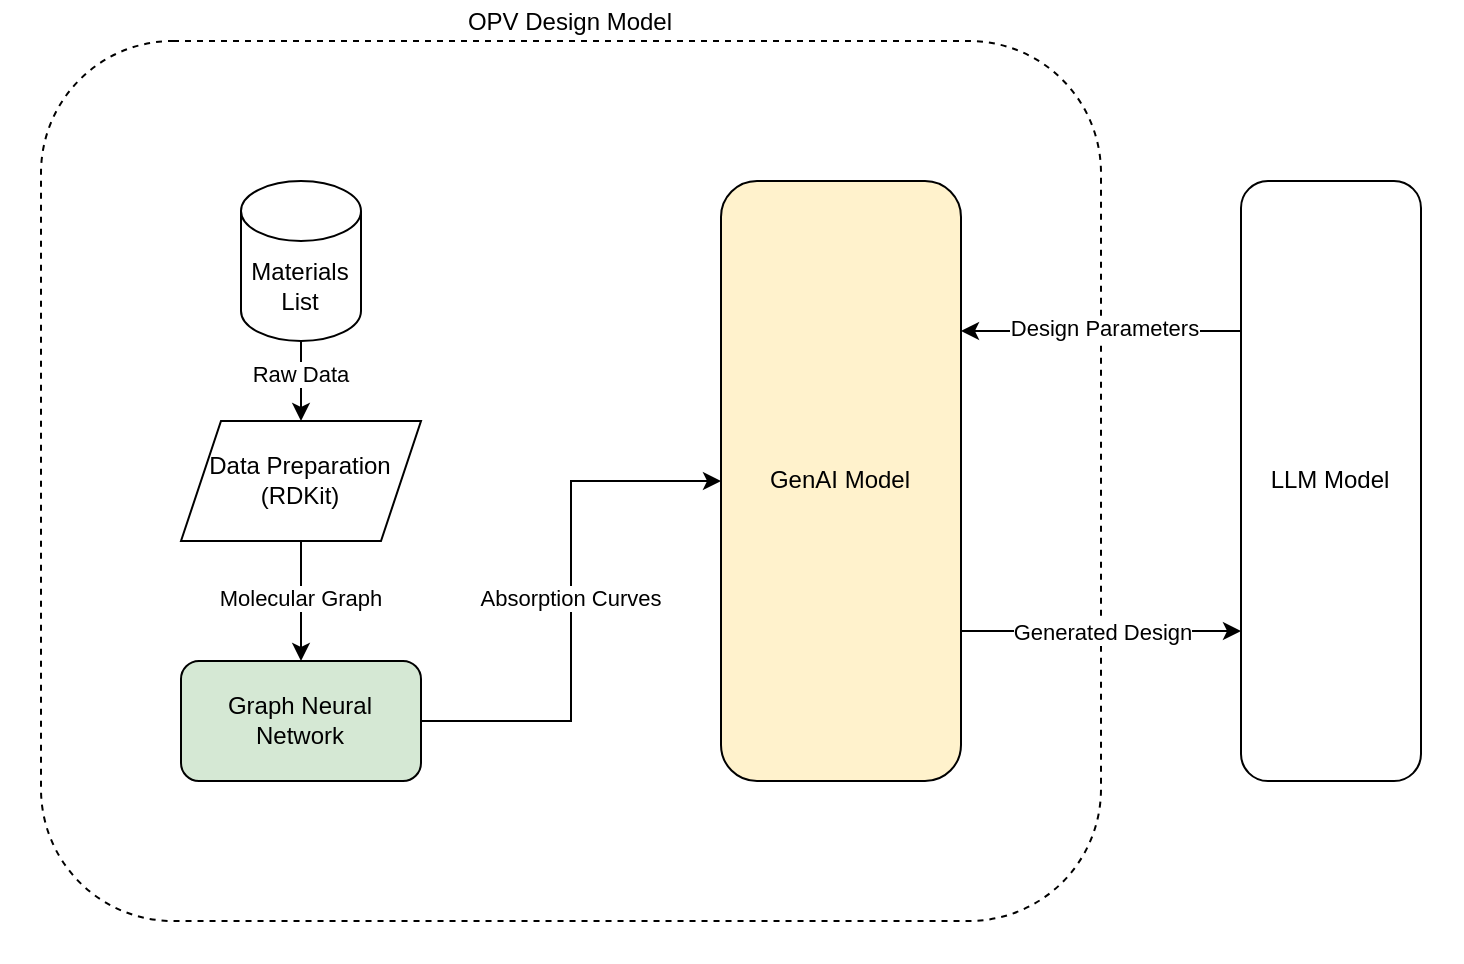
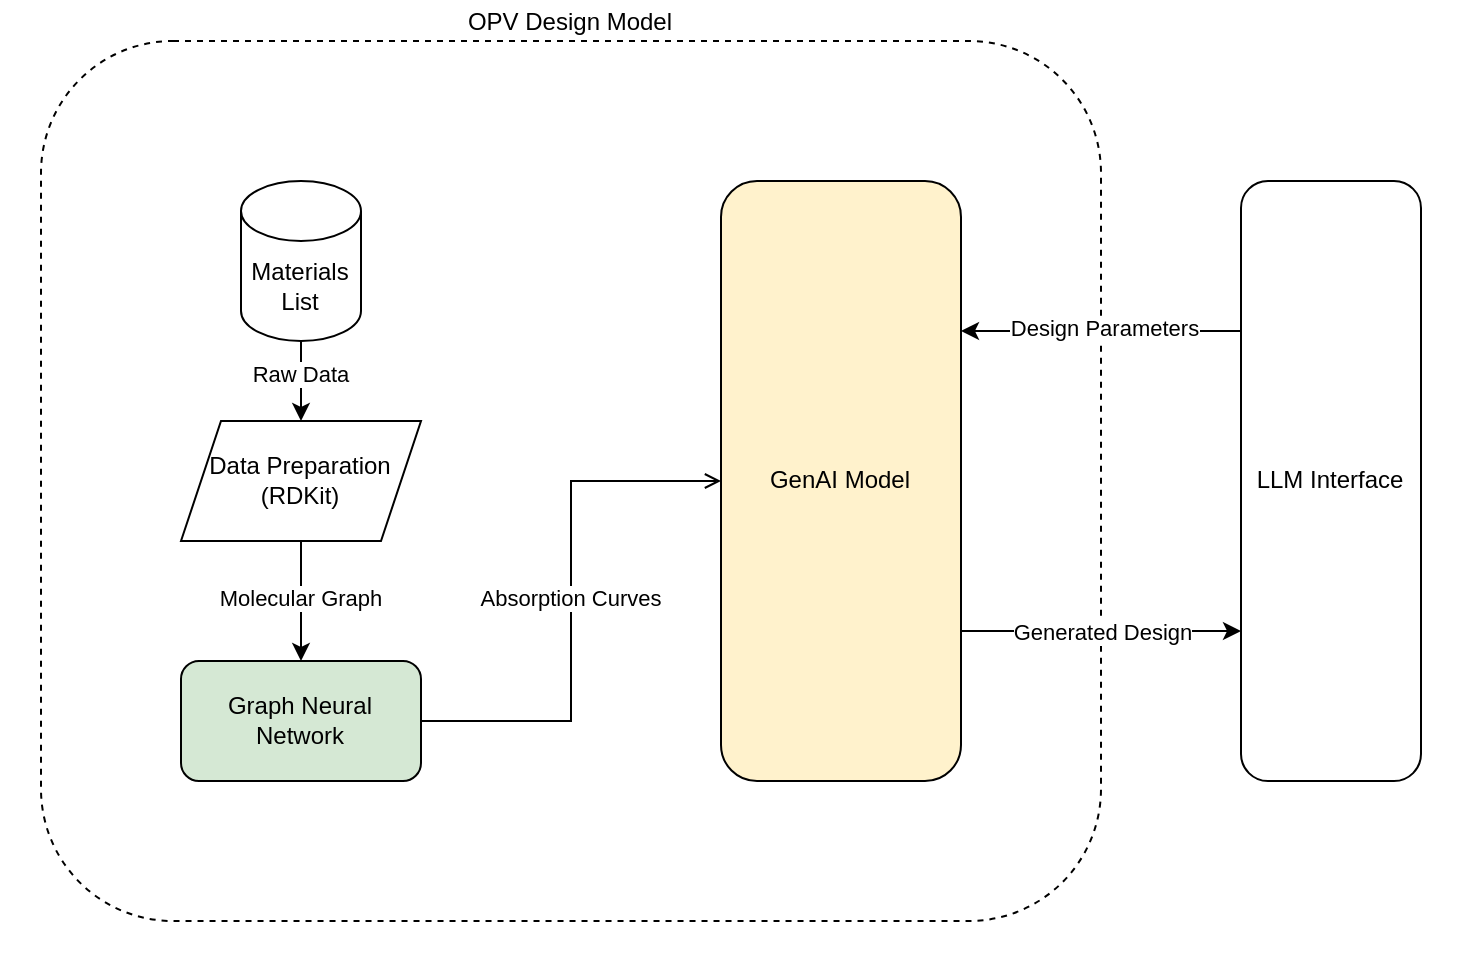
(706, 481) -> (708, 481)
(1331, 481) -> (1331, 481)
